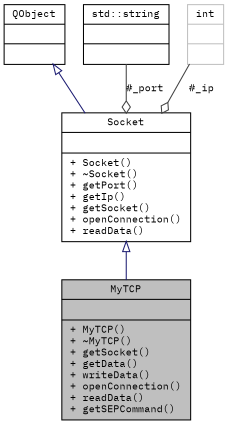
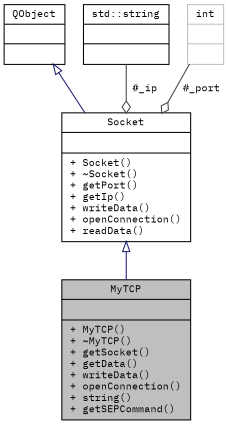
(142, 89) -> (142, 89)
(199, 89) -> (199, 89)
(111, 208) -> (111, 208)
(108, 398) -> (102, 398)
